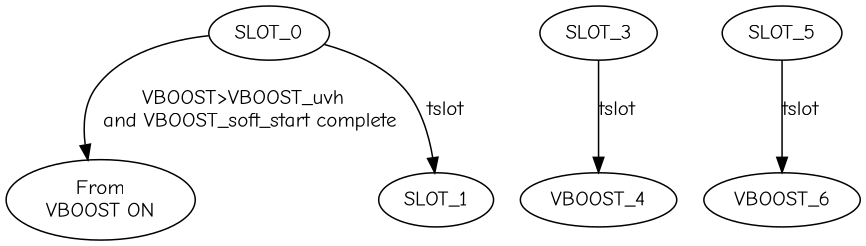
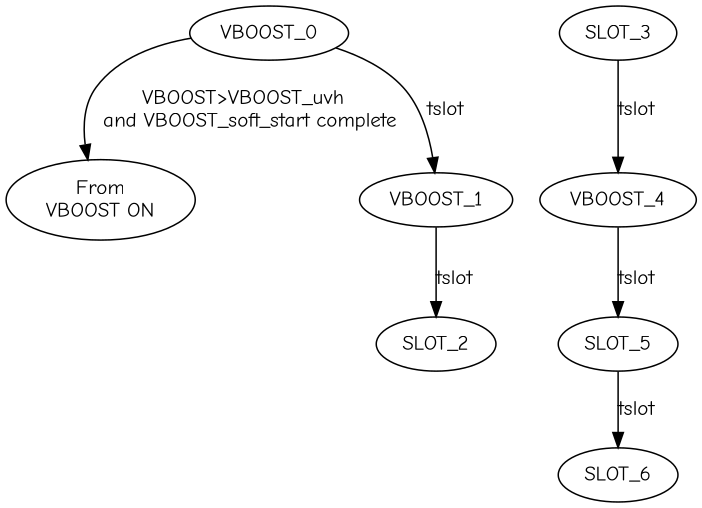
(269, 33) -> (269, 33)
(436, 200) -> (436, 200)
(782, 200) -> (618, 475)
none -> (618, 264)
none -> (436, 344)
